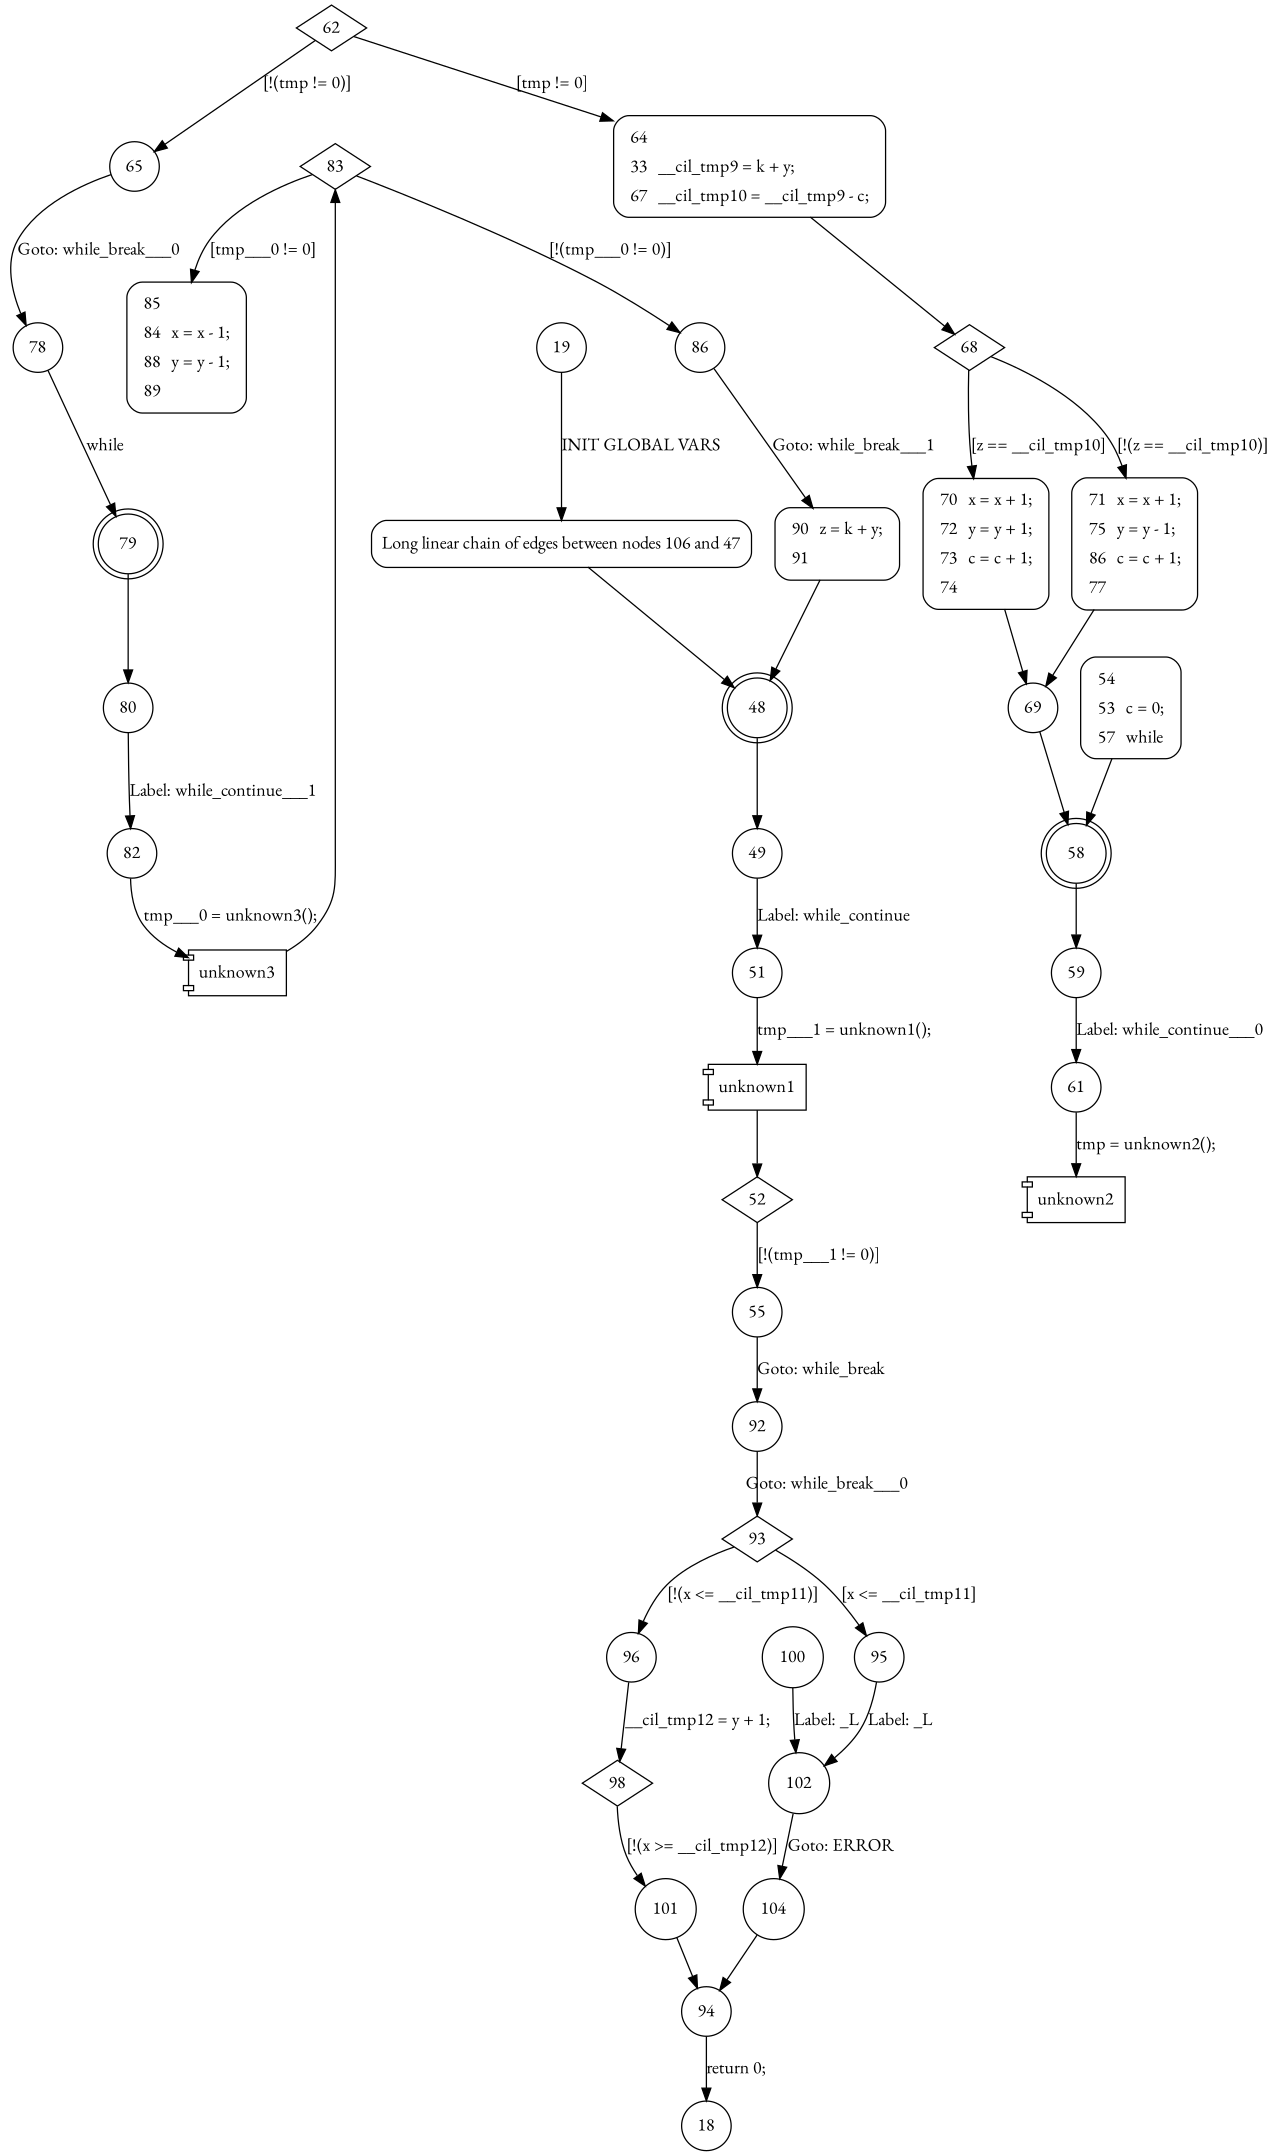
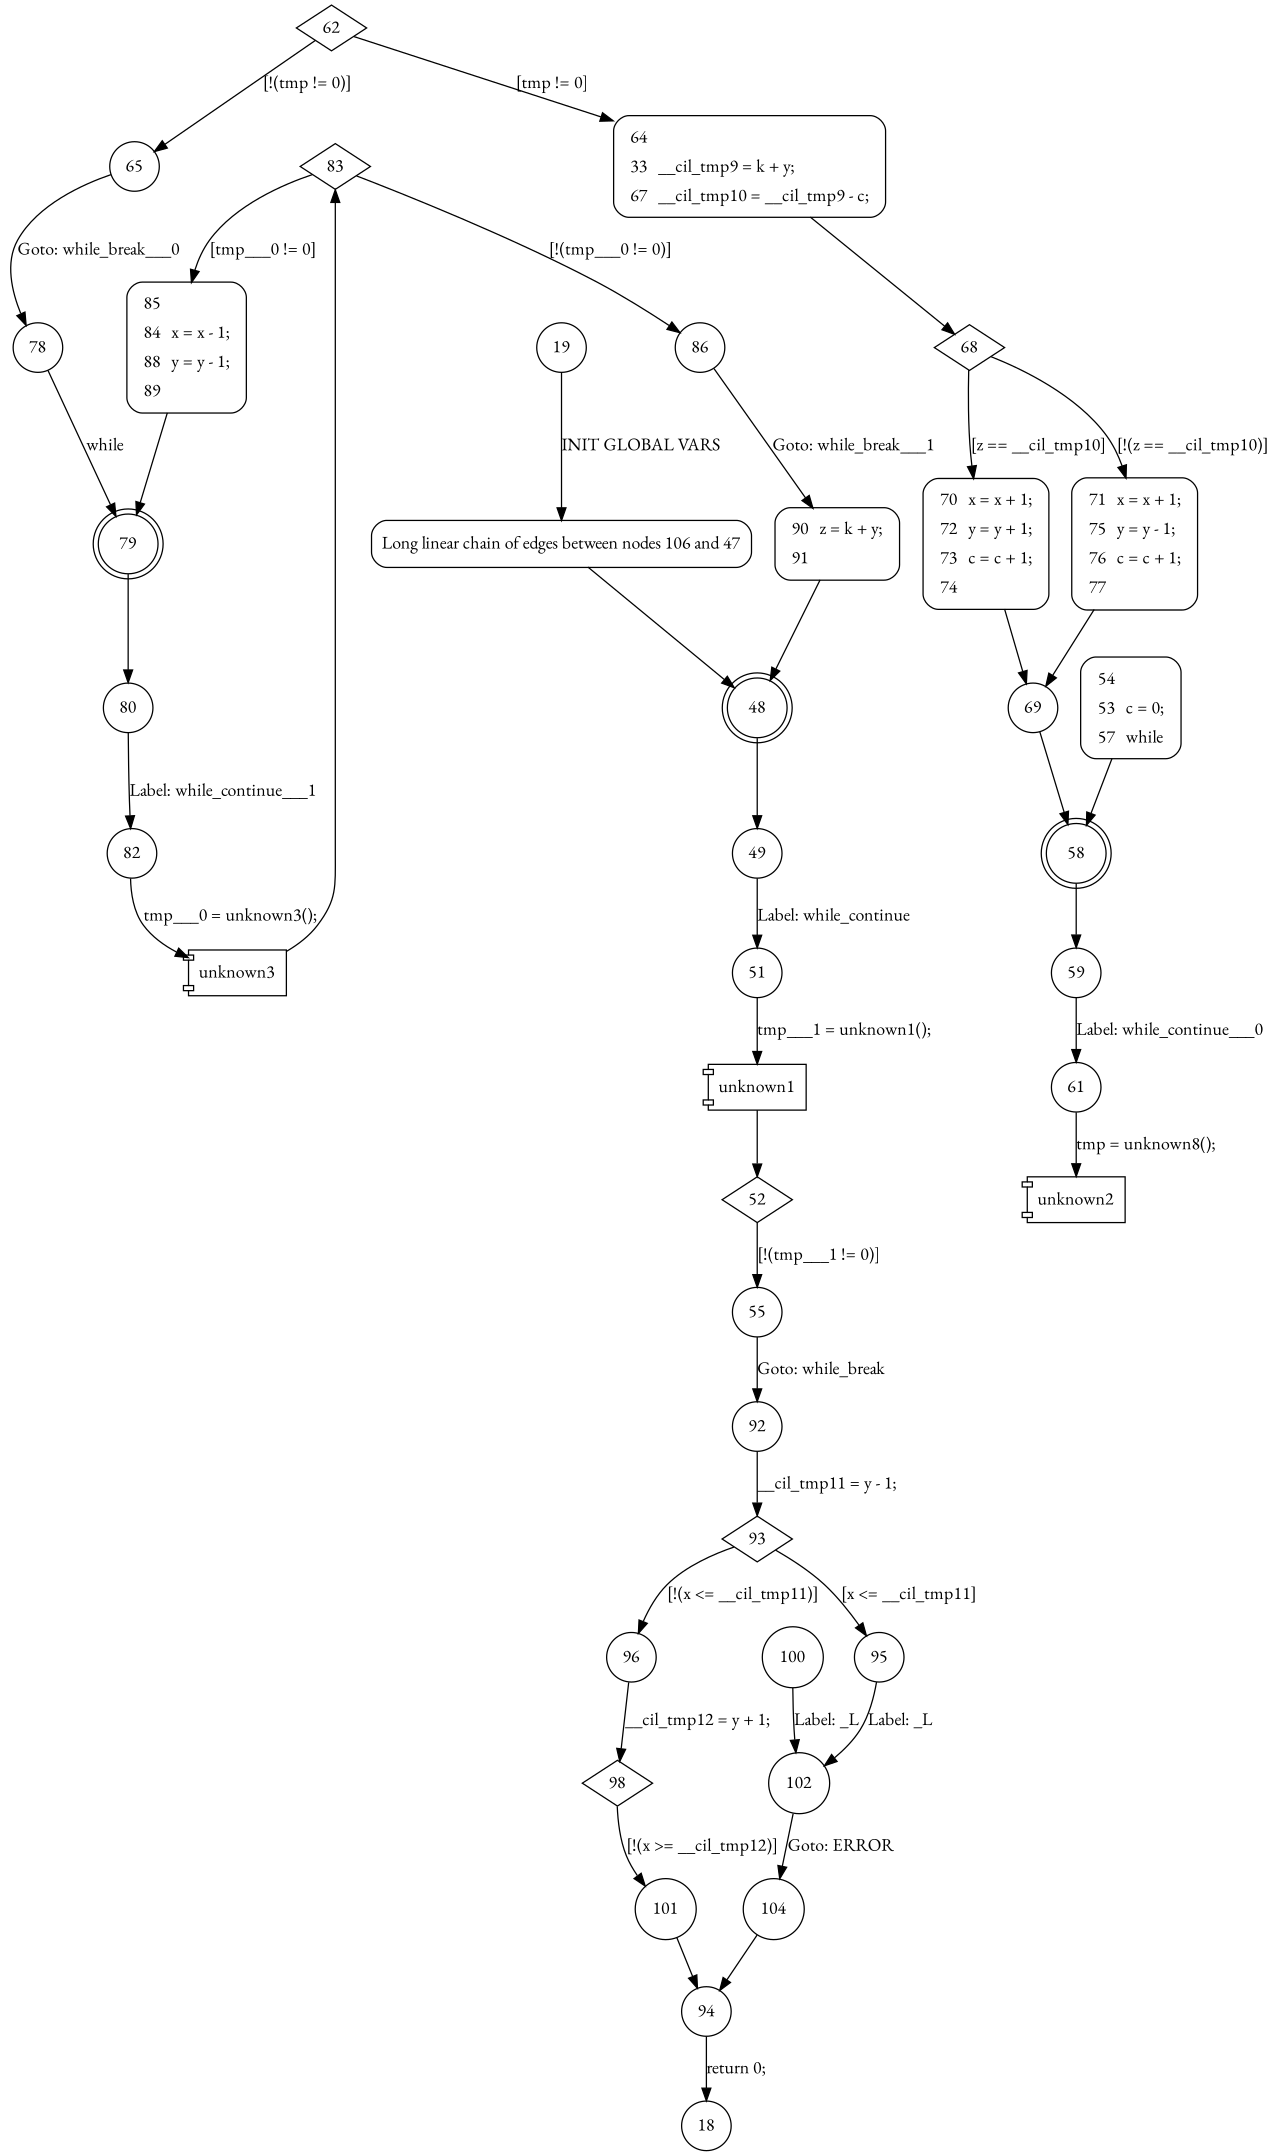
none -> (154, 458)
(1098, 558) -> (1098, 558)
(1146, 1144) -> (1146, 1144)
(827, 1484) -> (827, 1484)
